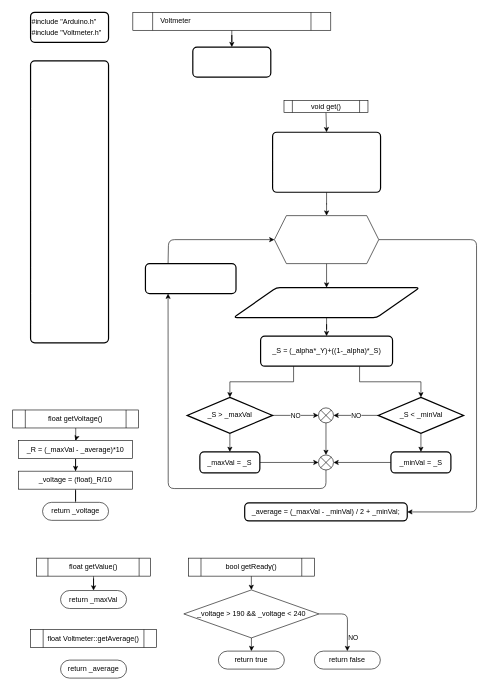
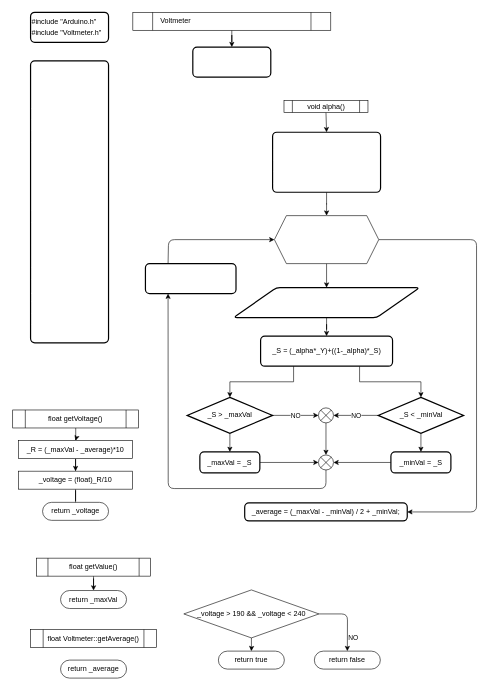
(326, 107) -> (326, 107)
(251, 567) -> none
(251, 583) -> none
